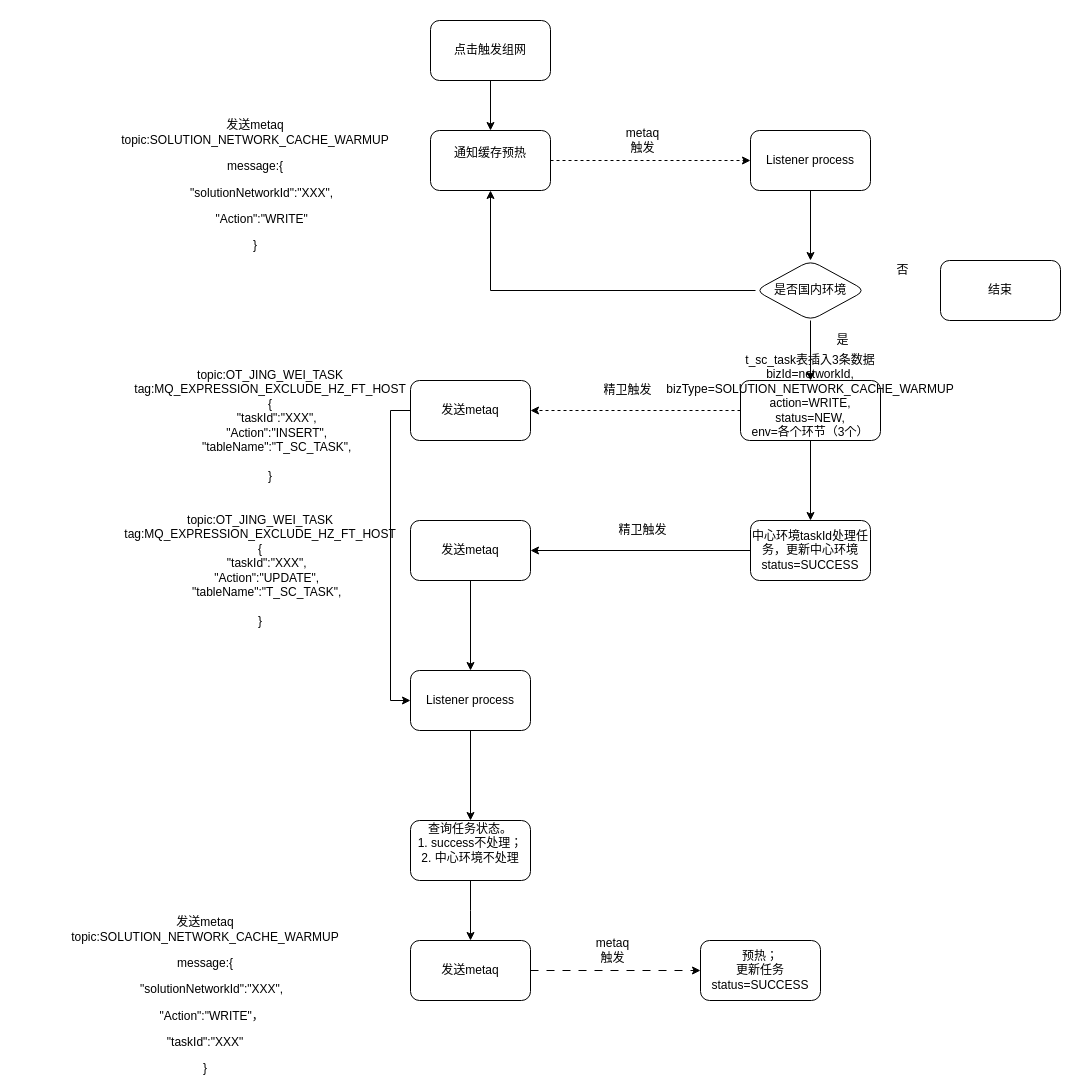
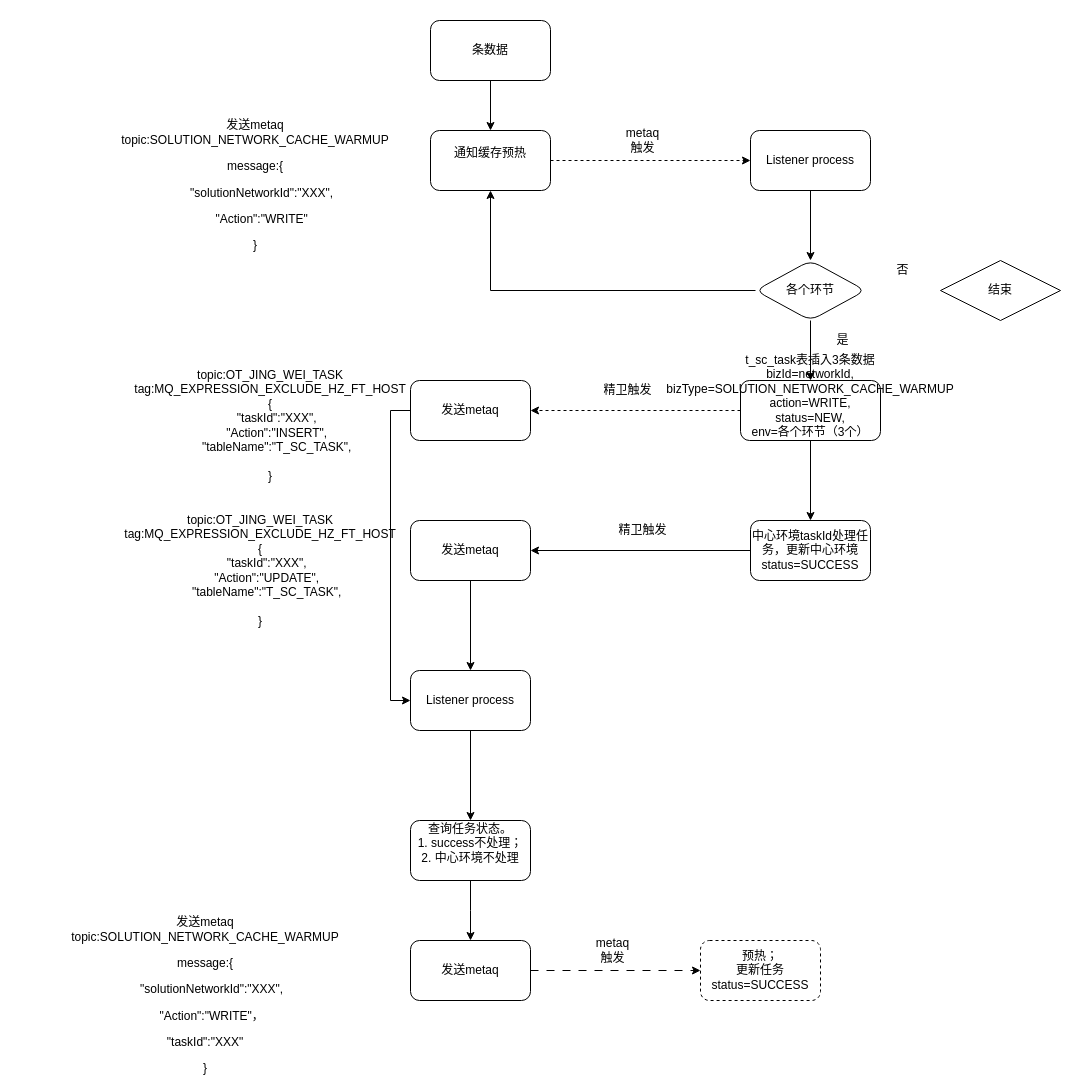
(491, 51) -> (491, 51)
(811, 291) -> (811, 291)
(1001, 291) -> (1001, 291)
(761, 971) -> (761, 971)
